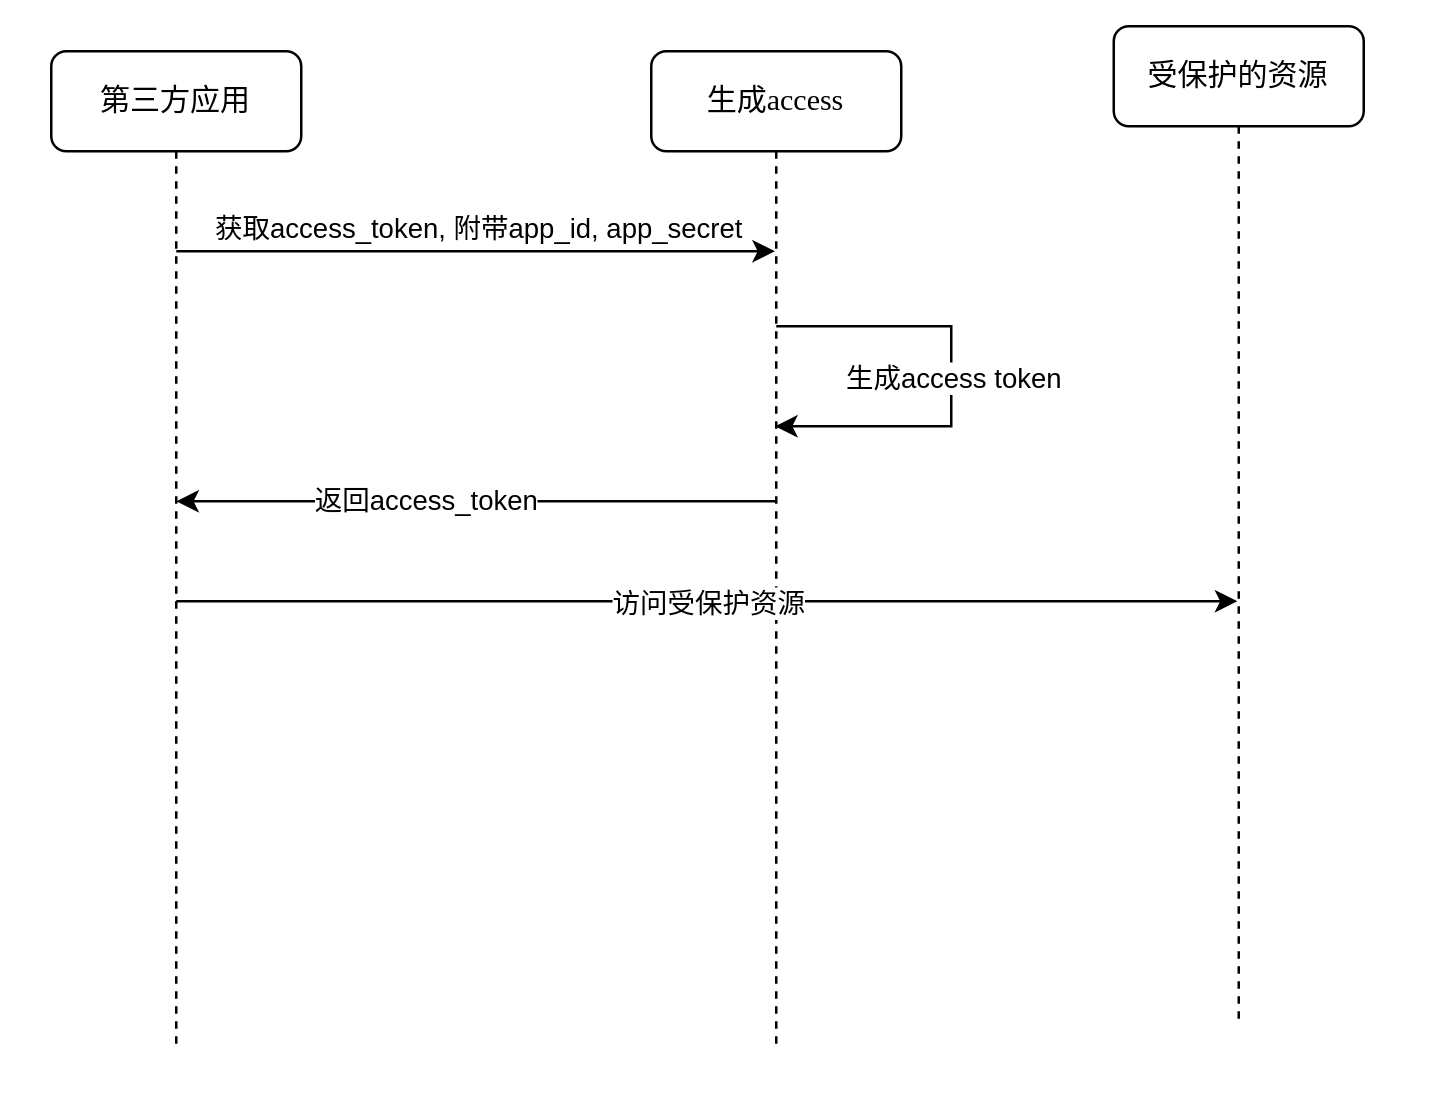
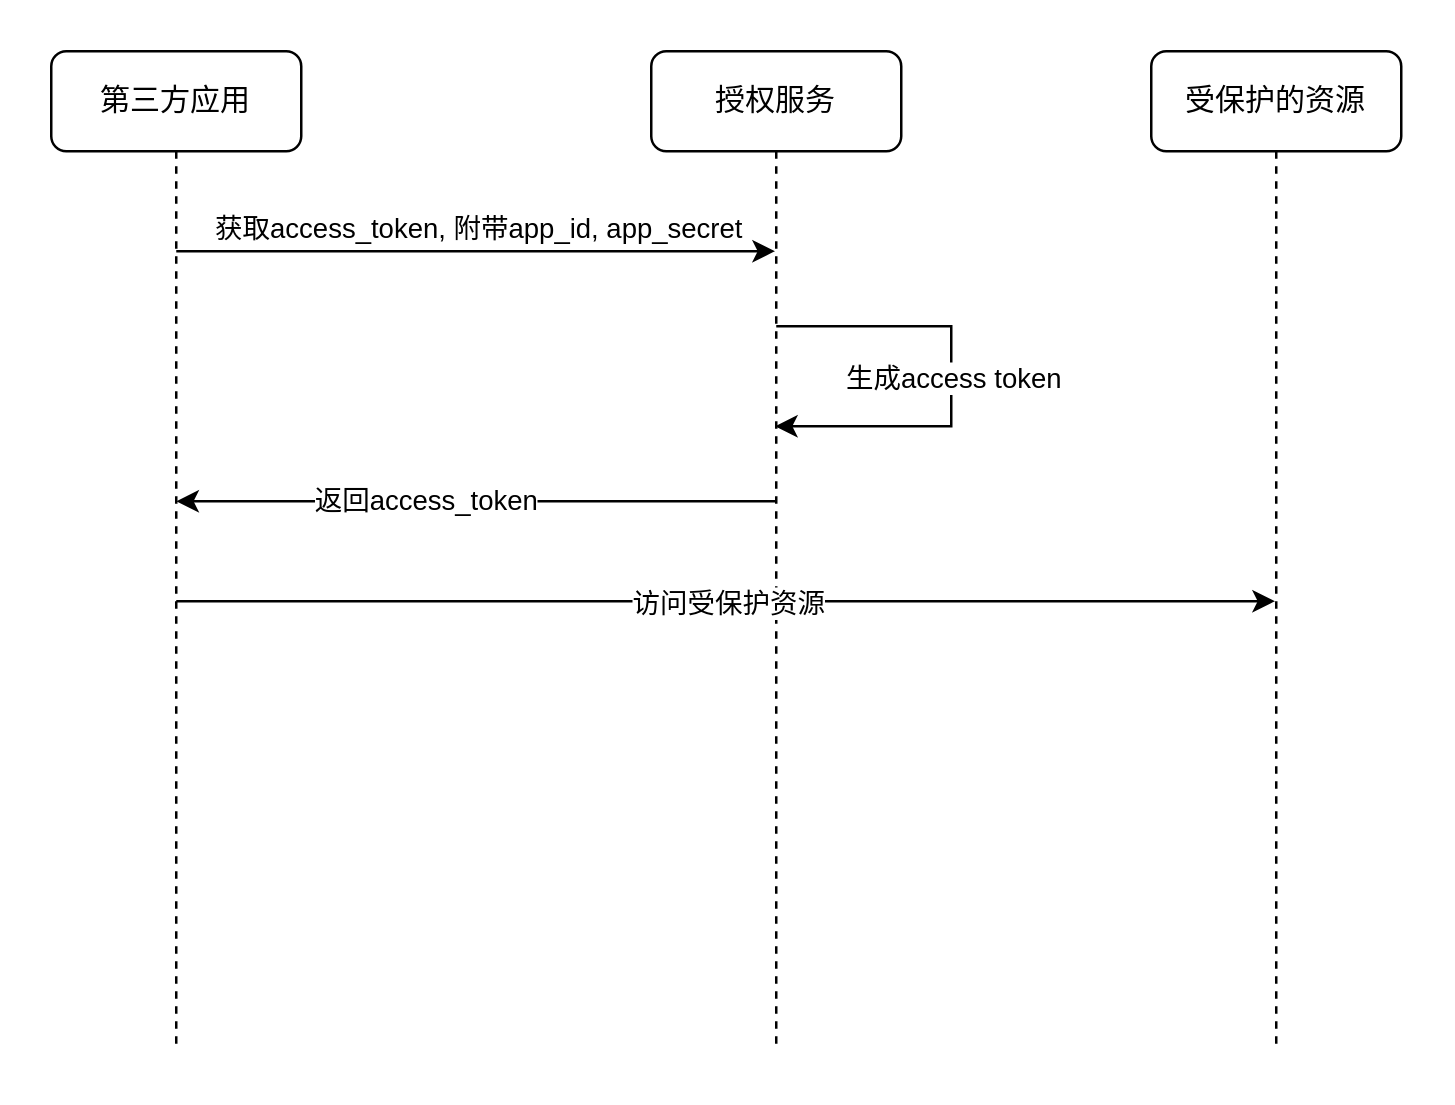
(776, 101) -> (776, 101)
(1239, 526) -> (1276, 551)
